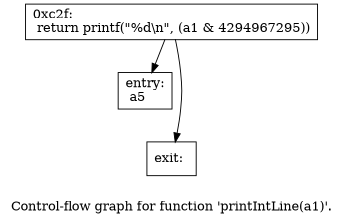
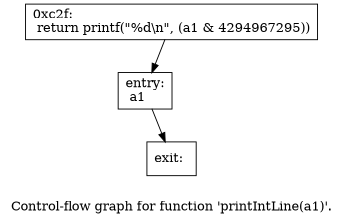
(182, 86) -> (157, 121)
(136, 97) -> (136, 97)
